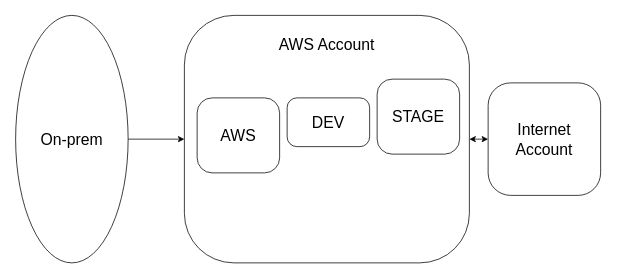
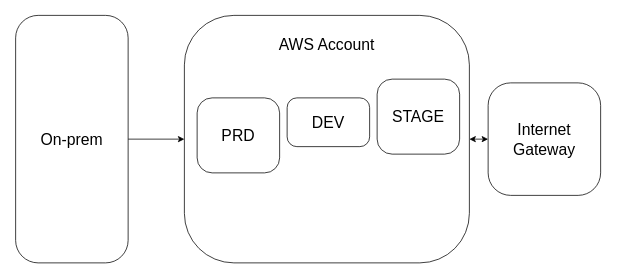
(238, 135) -> (238, 135)
(72, 139) -> (72, 139)
(544, 139) -> (544, 139)
